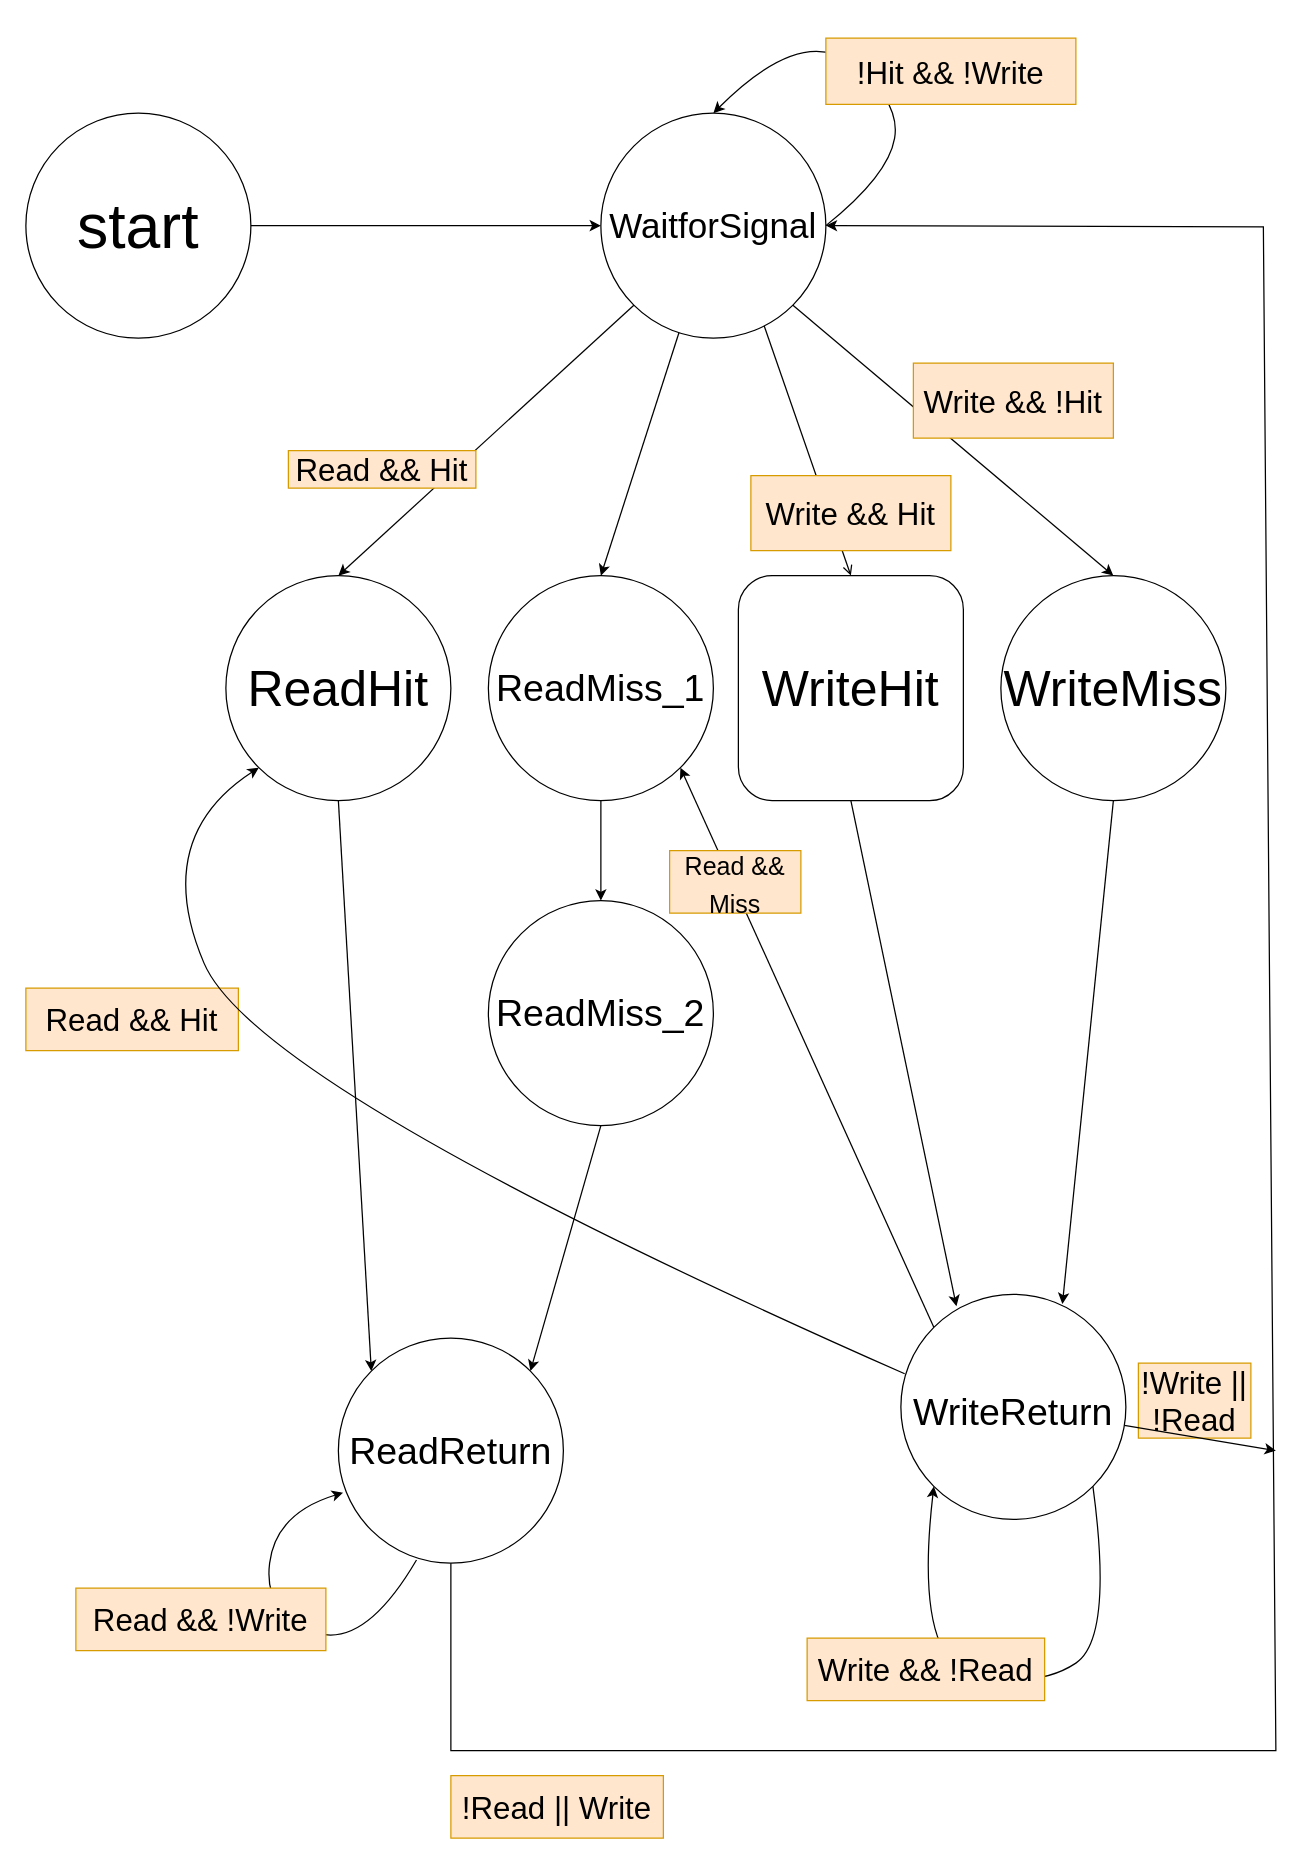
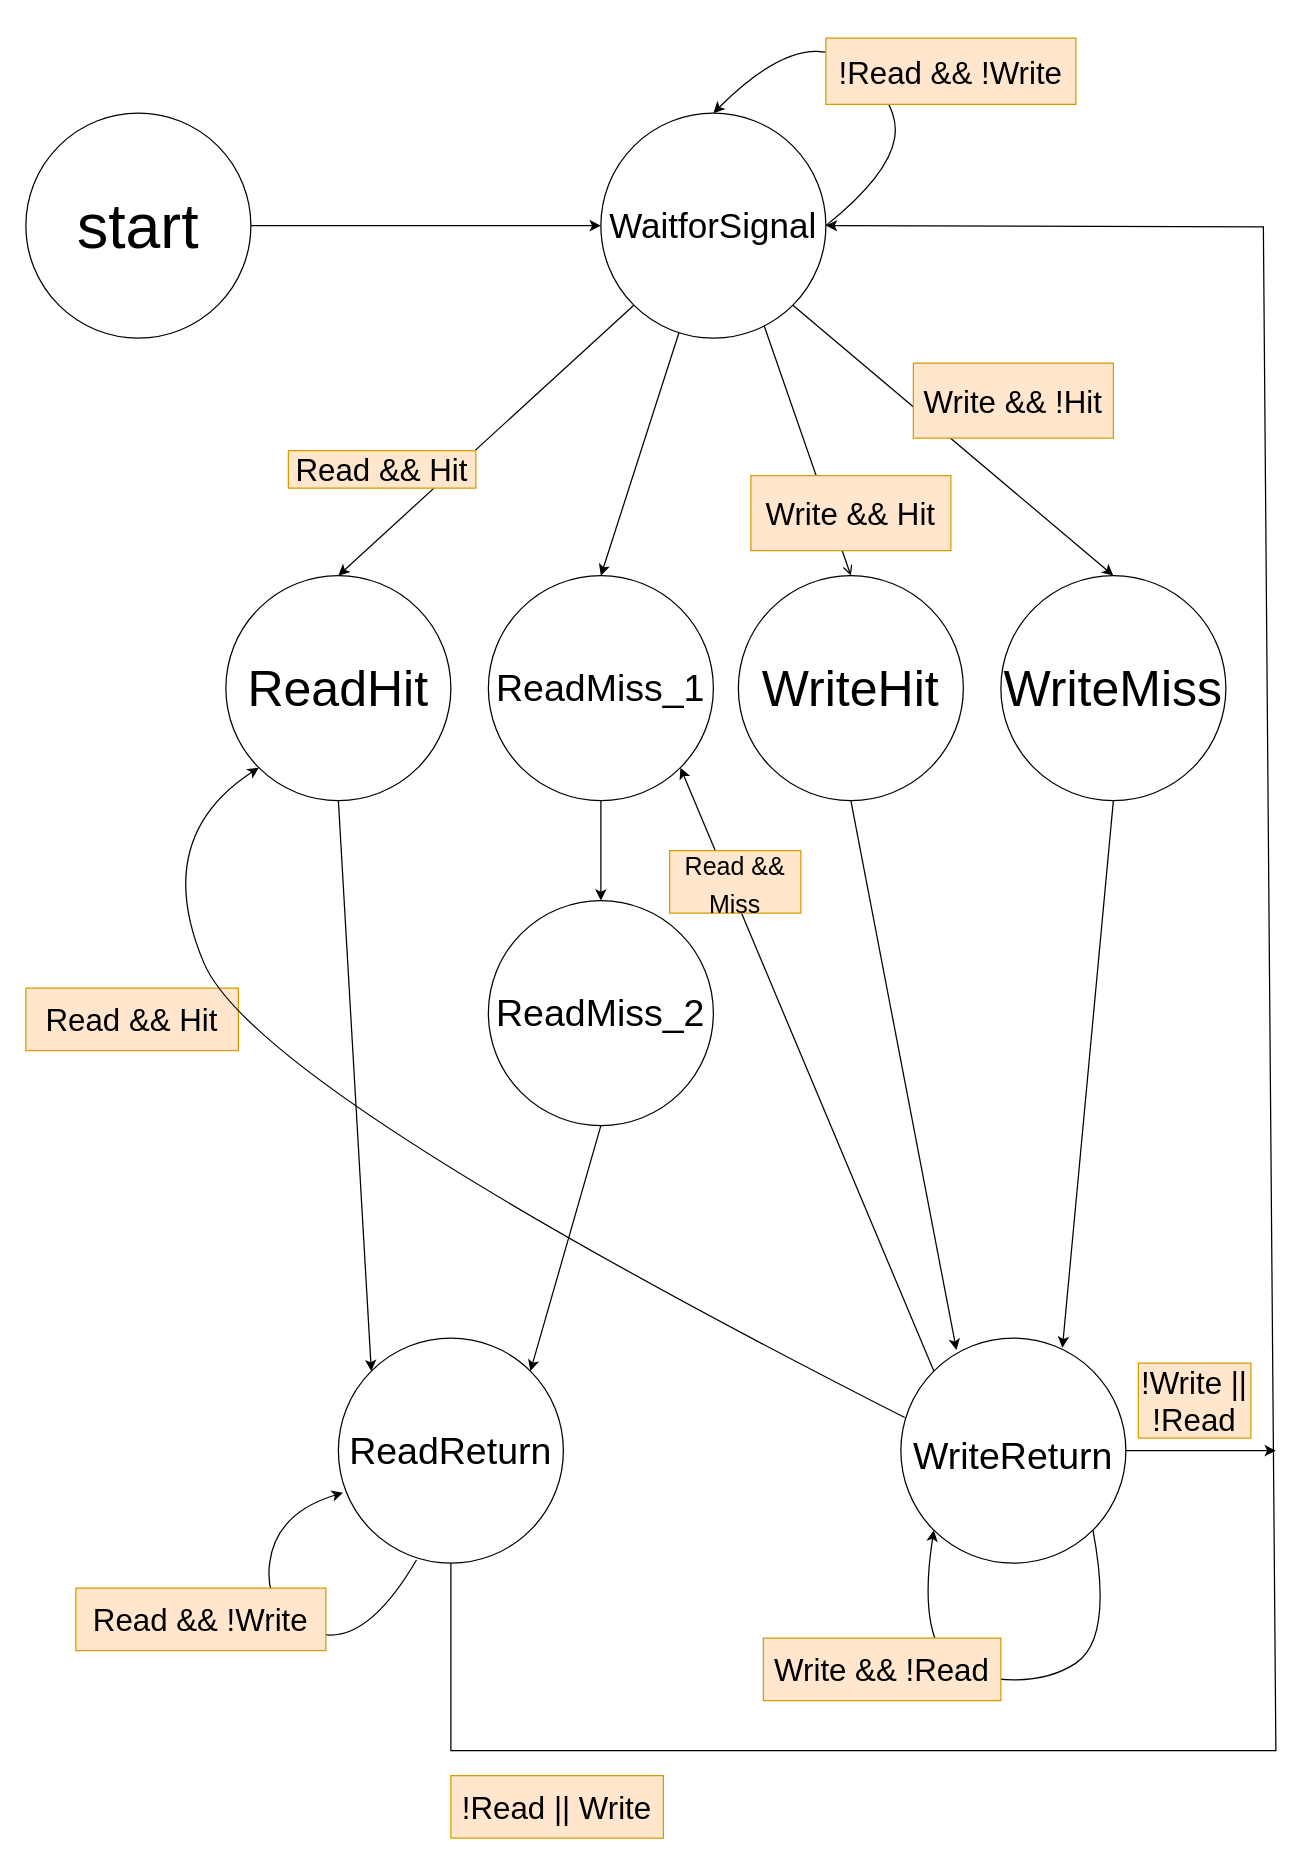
(951, 72) -> (951, 72)
(851, 688) -> (851, 688)
(1013, 1407) -> (1013, 1451)
(926, 1669) -> (882, 1669)
